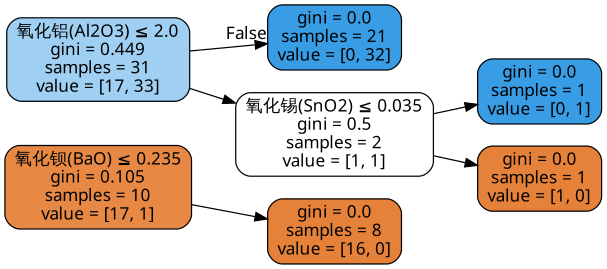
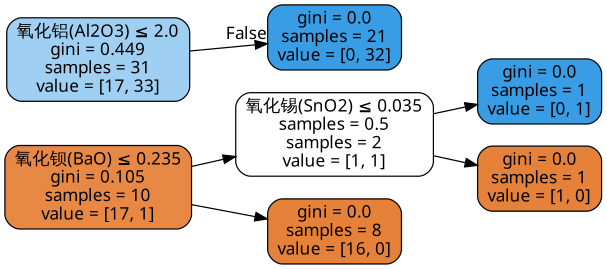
(207, 94) -> (208, 163)
(335, 125) -> (335, 125)
